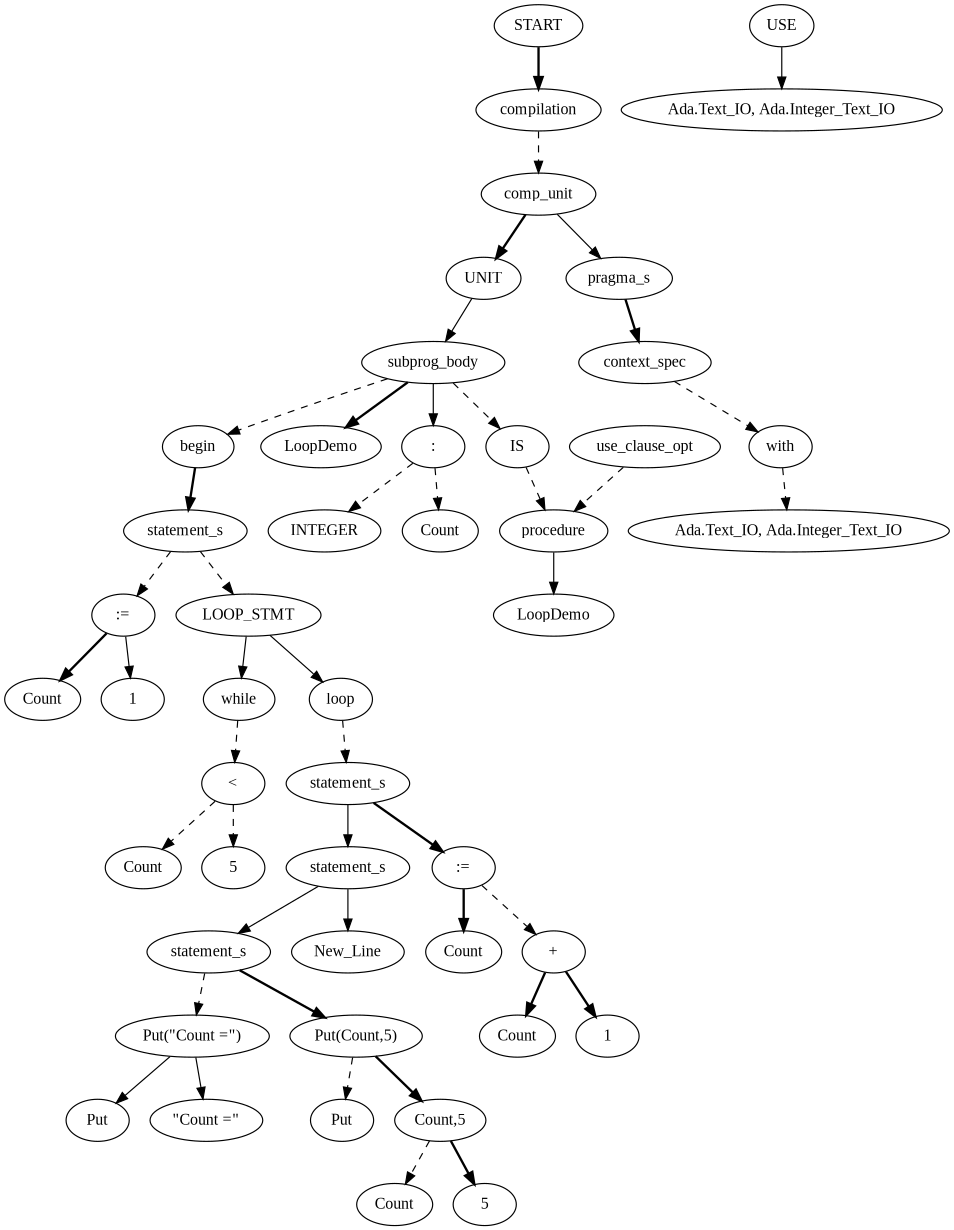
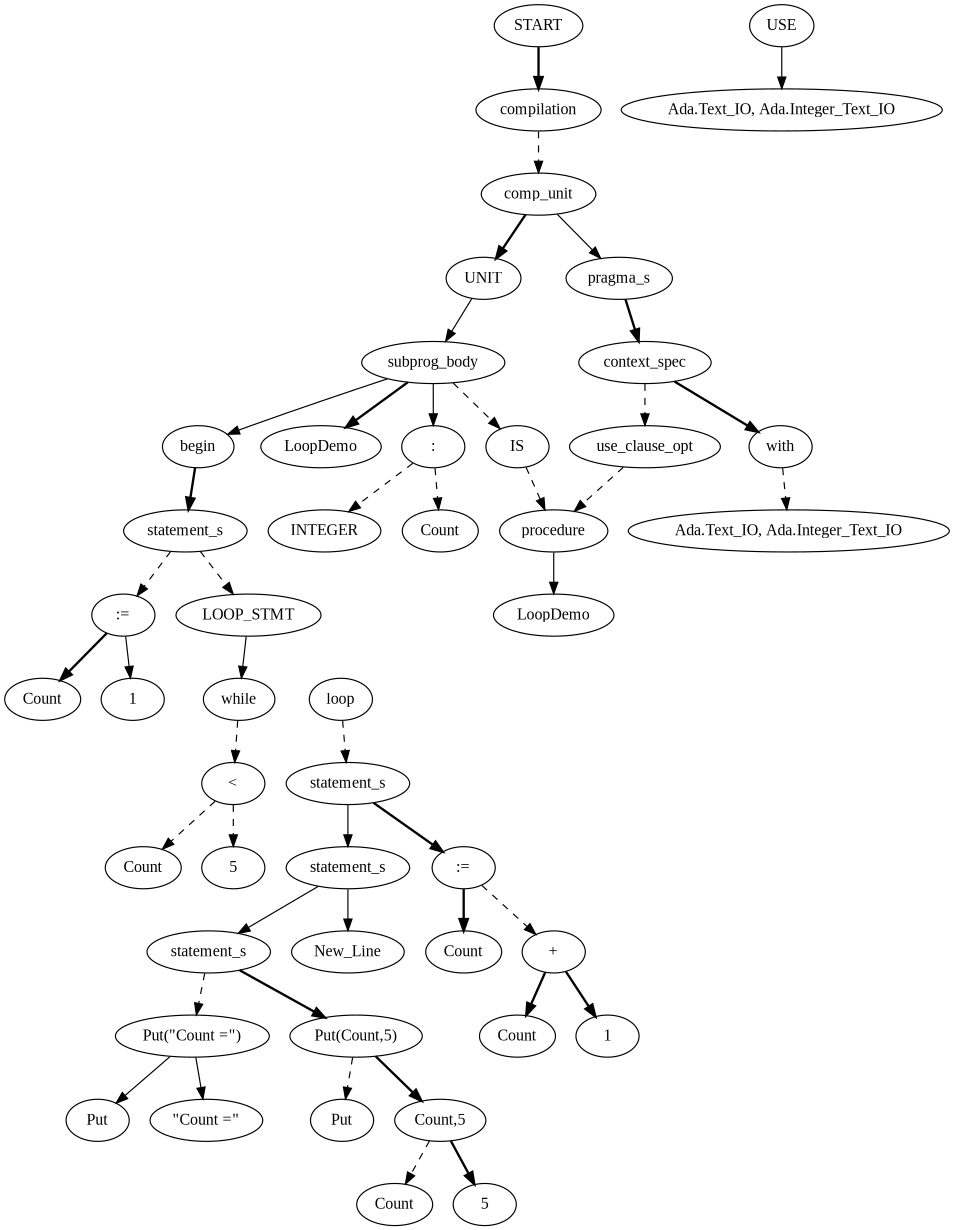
none -> (645, 399)
(313, 404) -> (313, 404)
(711, 404) -> (711, 404)
(292, 655) -> none
